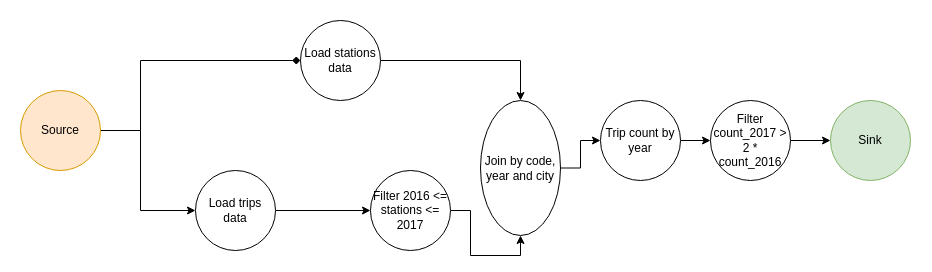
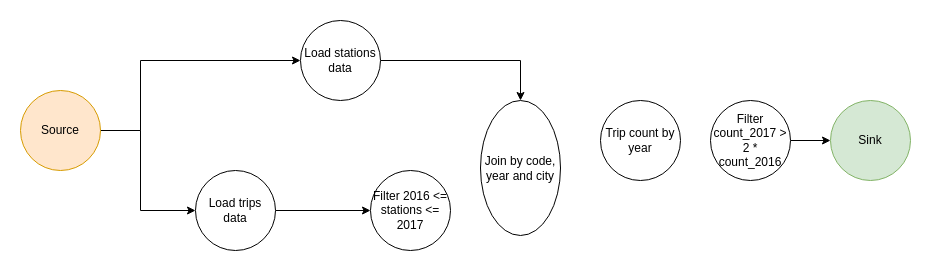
(292, 61) -> (292, 61)
(700, 141) -> none
(581, 158) -> none
(471, 255) -> none
